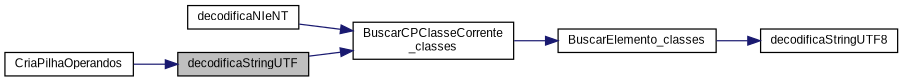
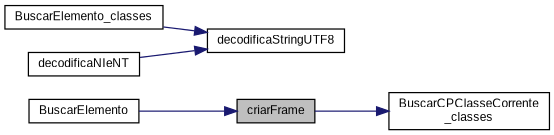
(320, 27) -> (167, 54)
(530, 41) -> none
(69, 64) -> (84, 111)
(243, 64) -> (276, 111)
